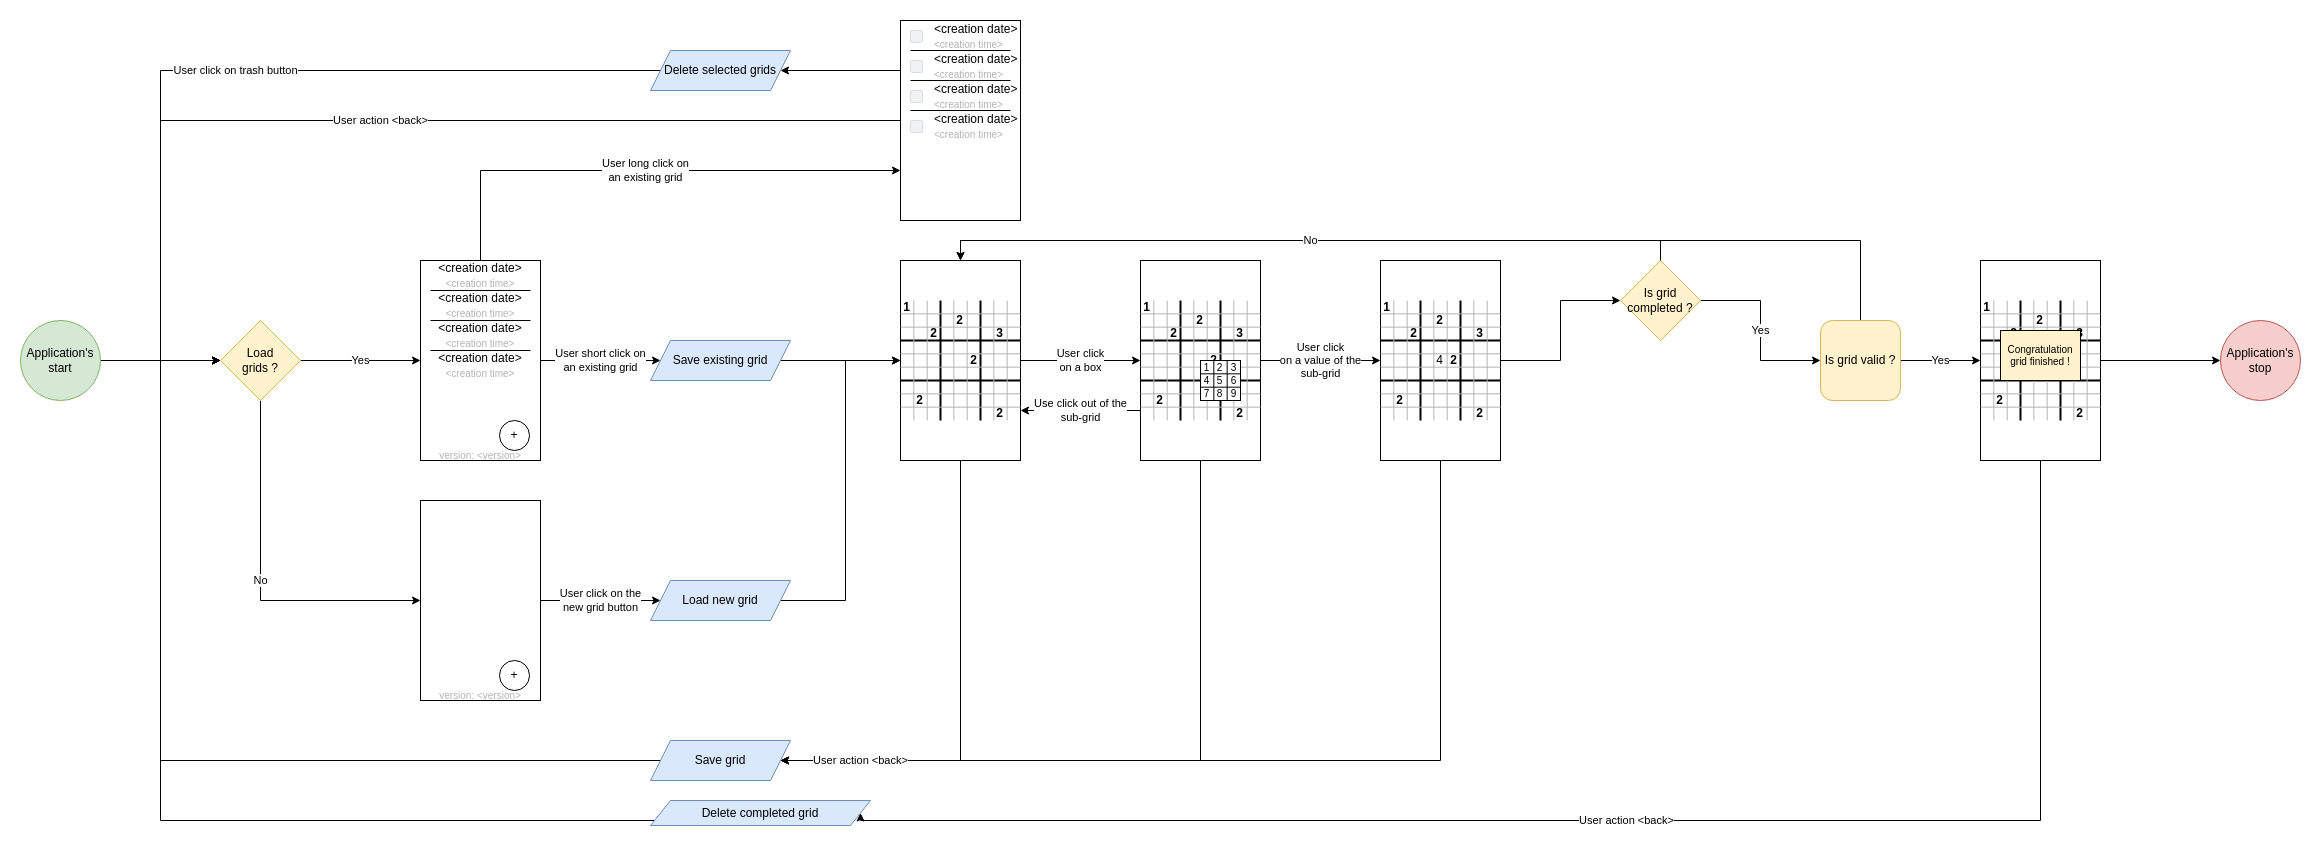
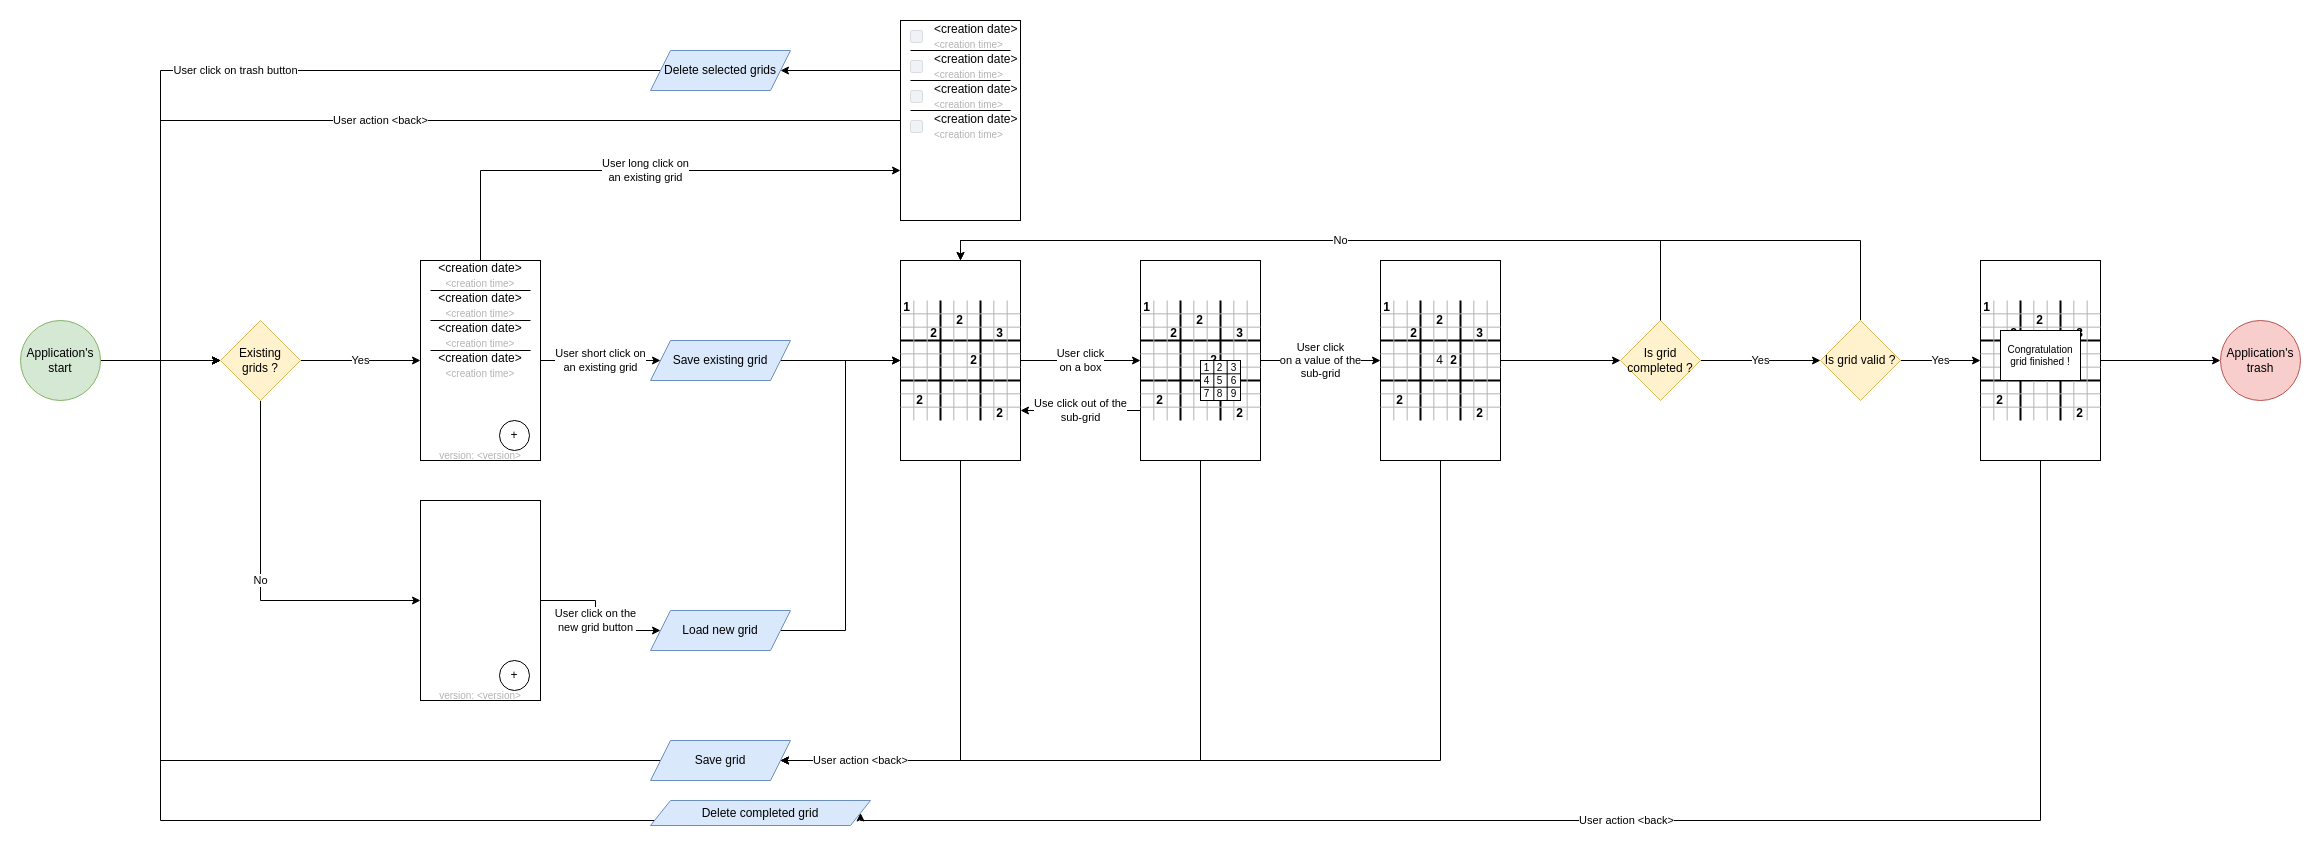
(1661, 301) -> (1661, 361)
(2041, 356) -> (2041, 356)
(261, 361) -> (261, 361)
(1861, 361) -> (1861, 361)
(2261, 361) -> (2261, 361)
(721, 601) -> (721, 631)
